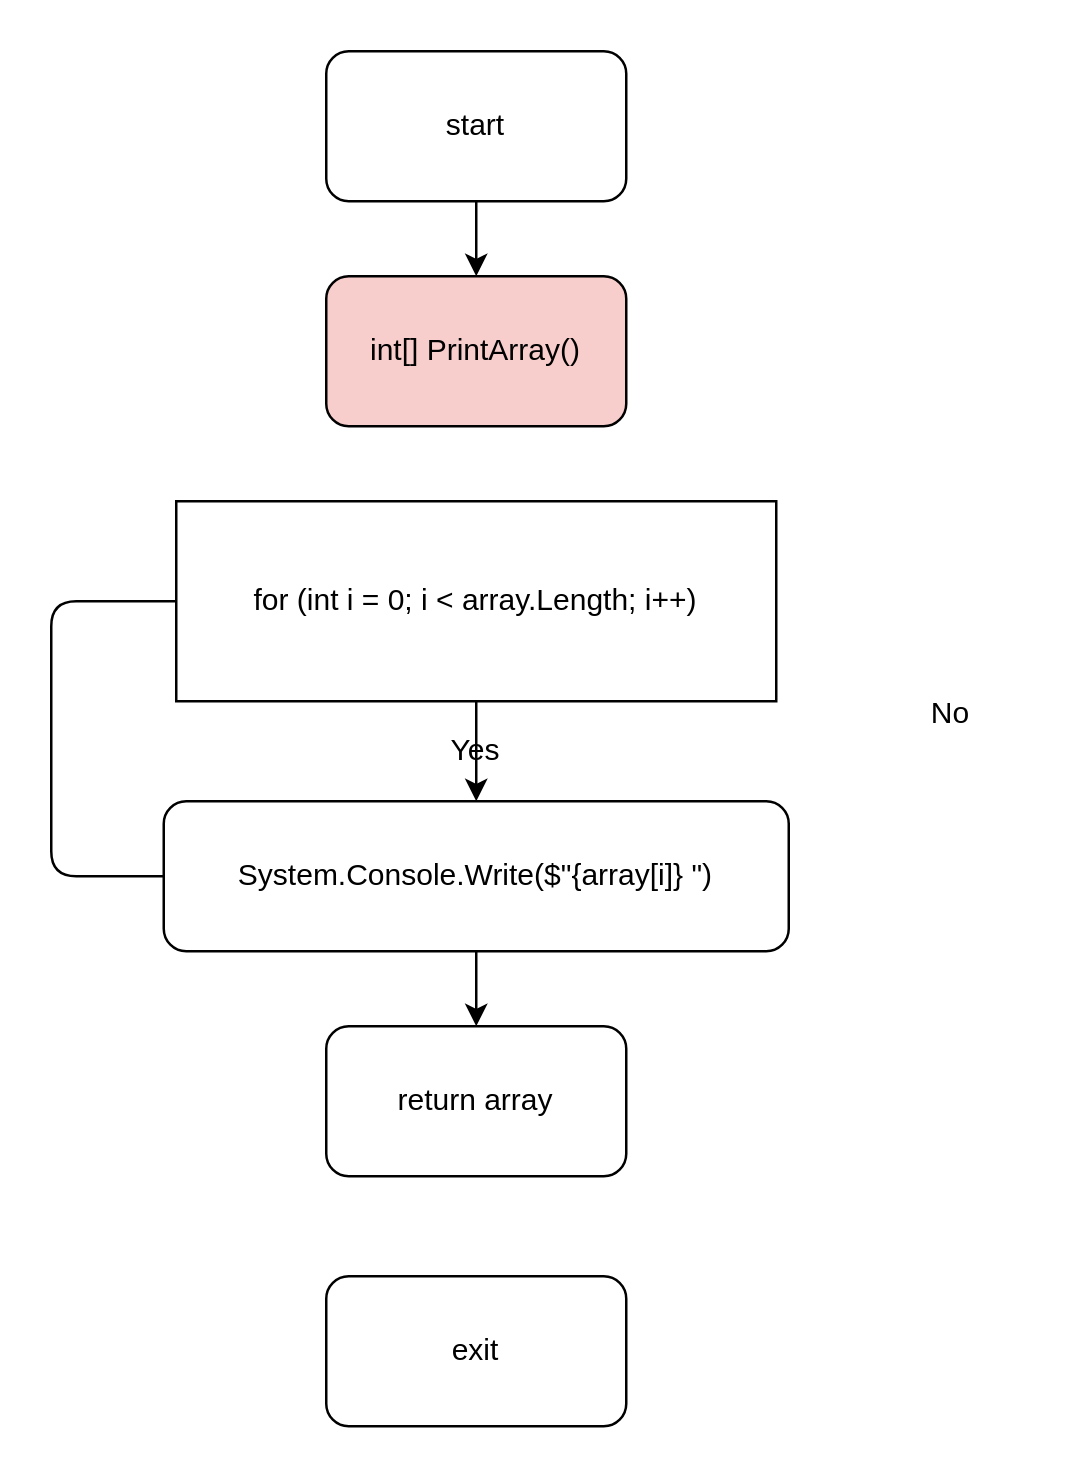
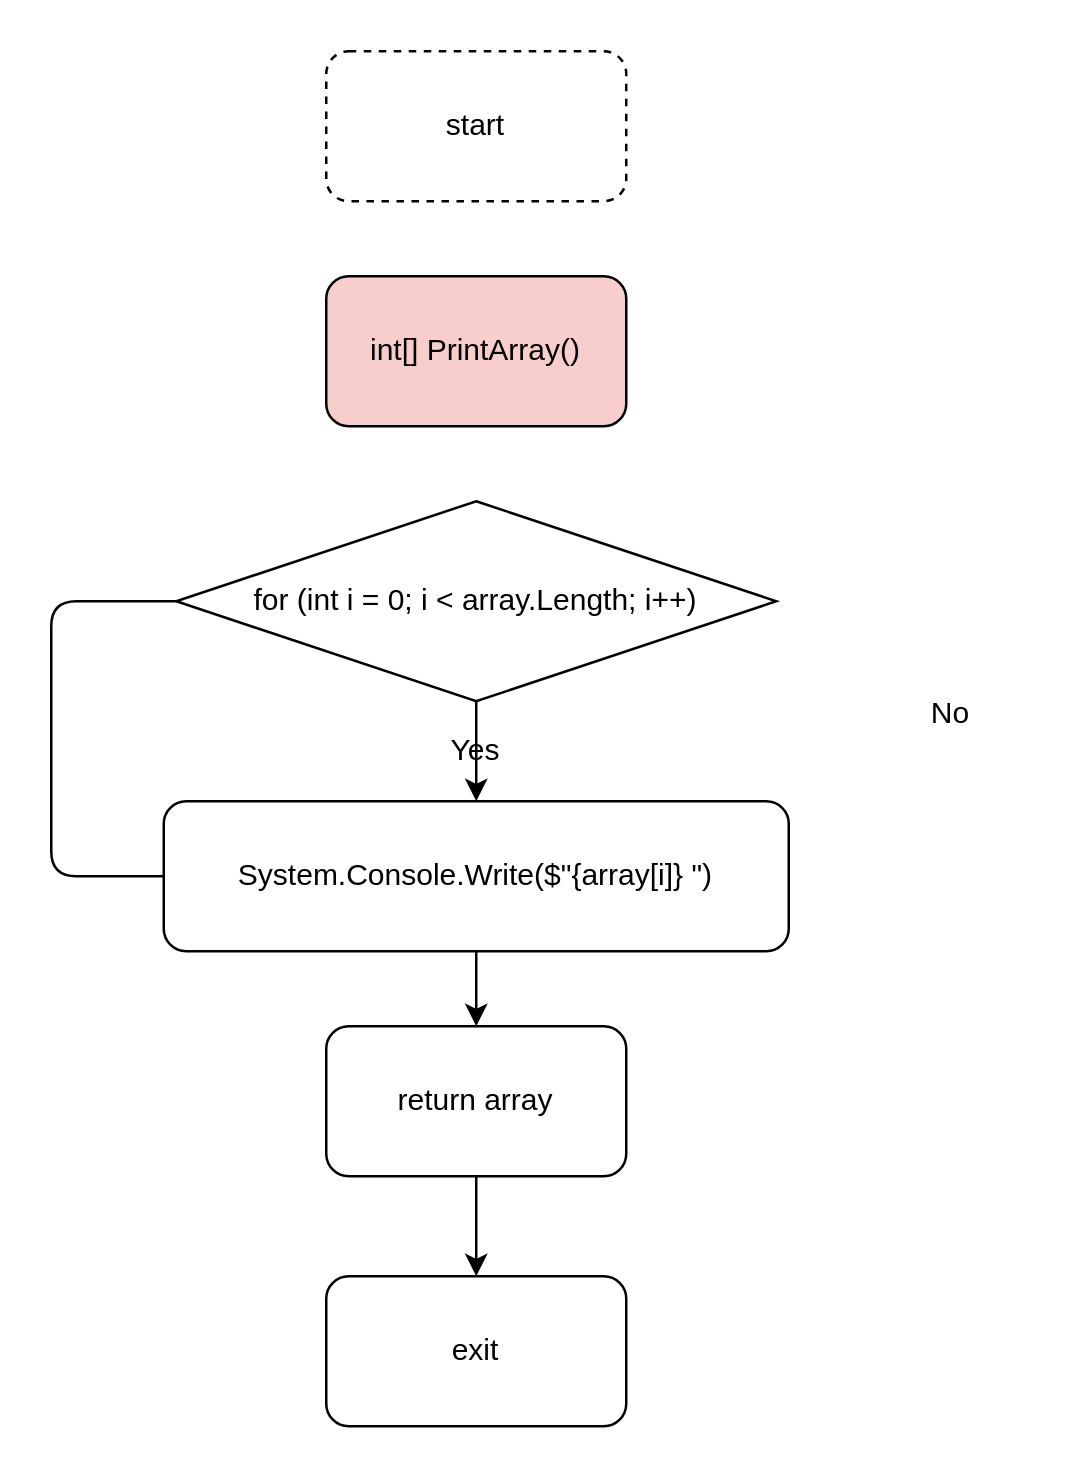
(476, 126) -> (476, 126)
(476, 230) -> none
(476, 601) -> (476, 601)
none -> (476, 1218)
